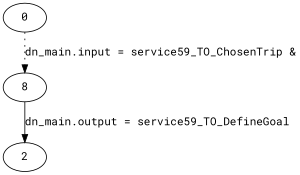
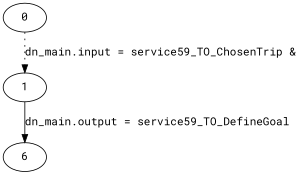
(25, 87) -> (25, 87)
(25, 157) -> (25, 157)
